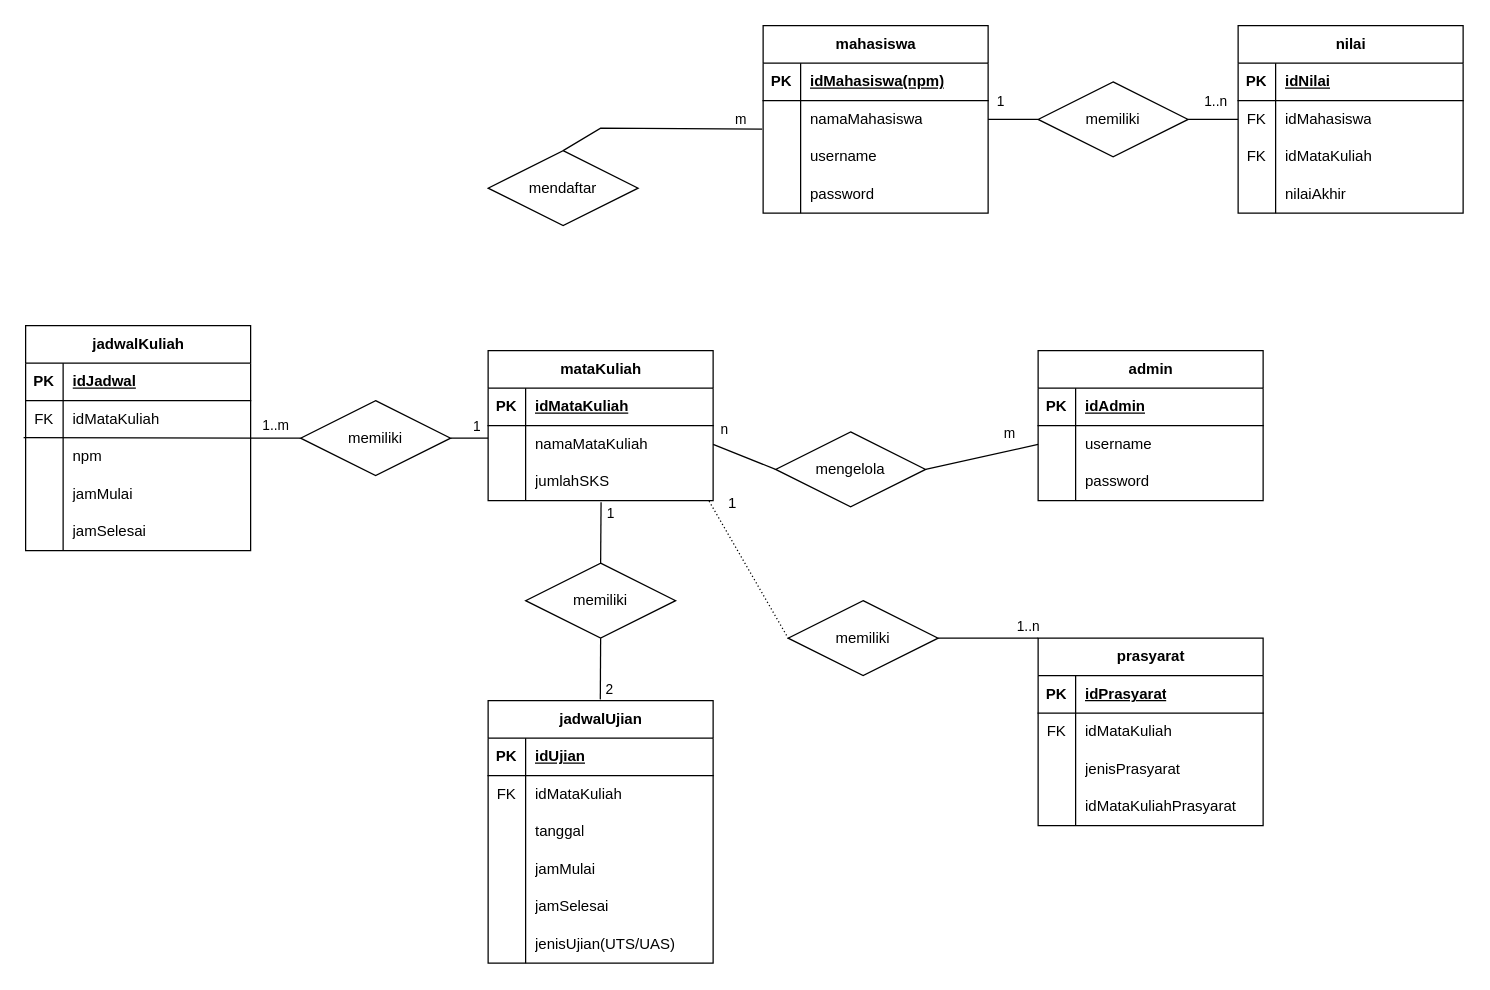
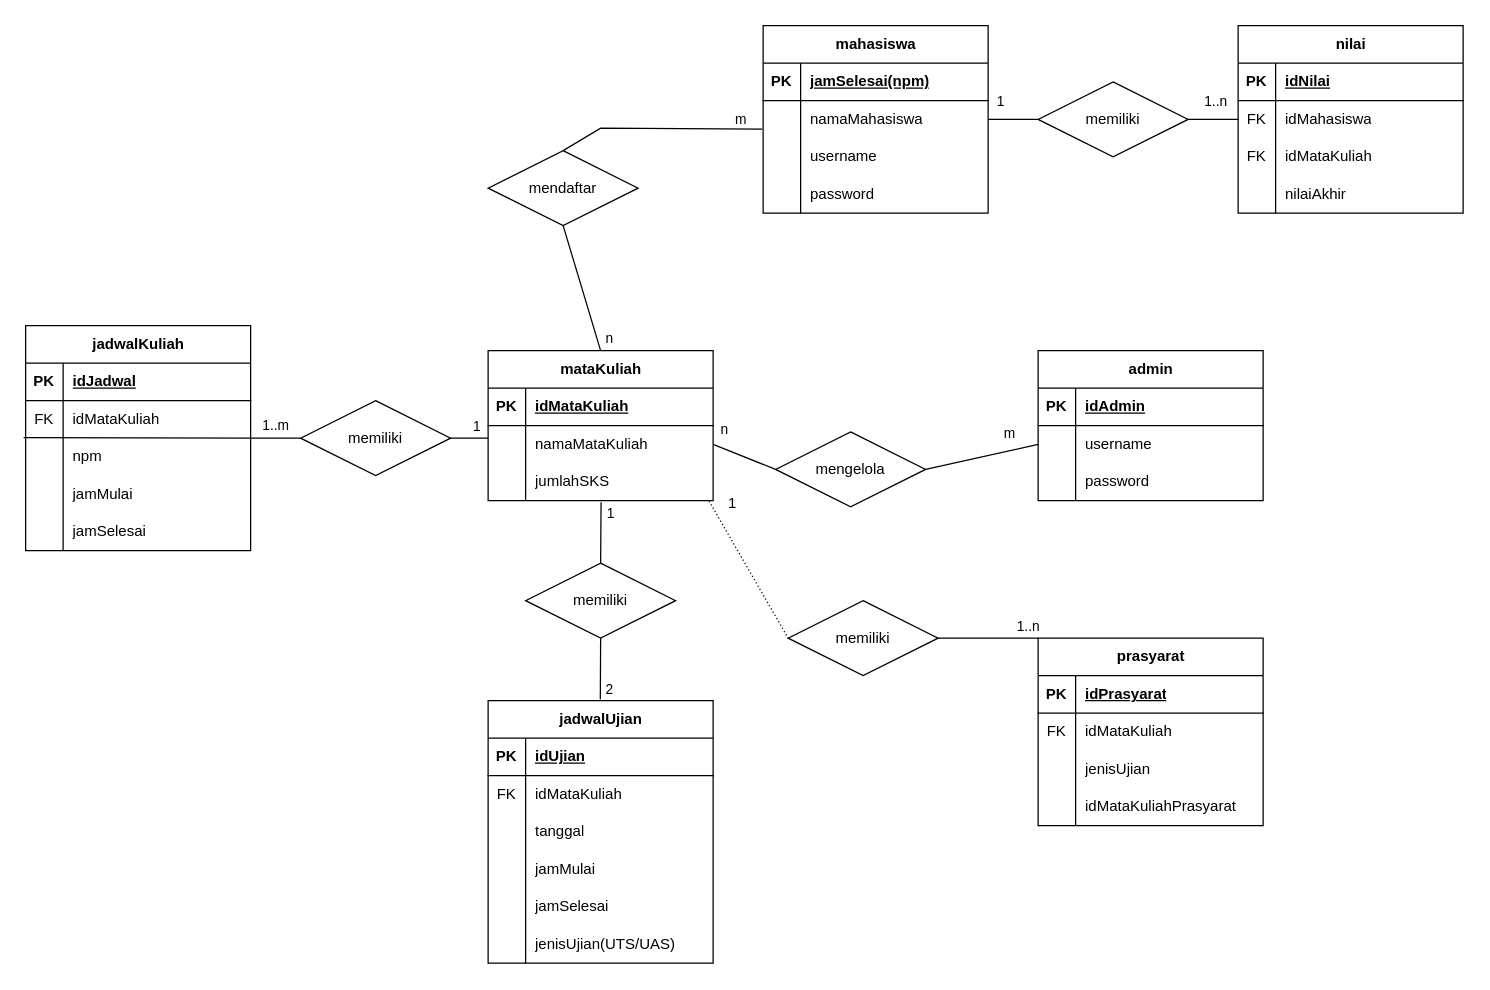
(874, 82) -> (870, 82)
none -> (582, 288)
(1142, 769) -> (1124, 769)
